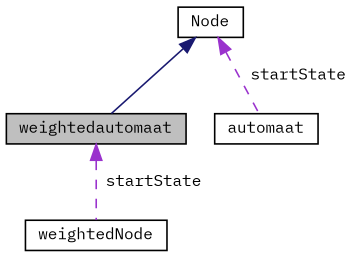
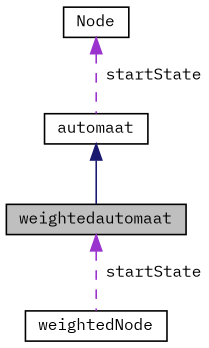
(147, 81) -> (96, 182)
